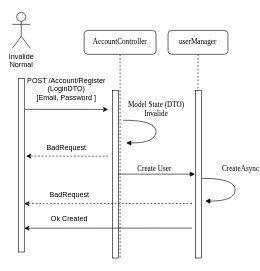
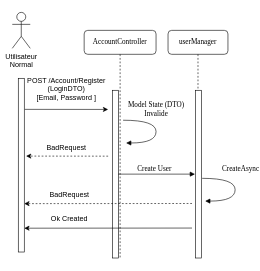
(22, 61) -> (22, 61)
